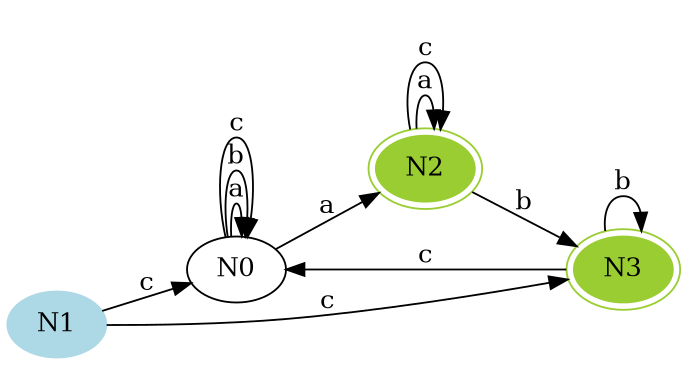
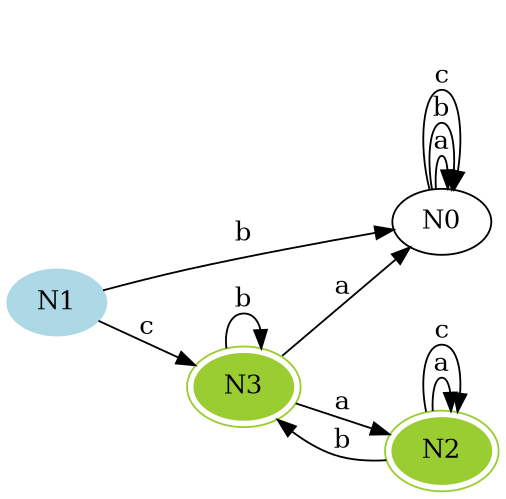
(319, 225) -> (334, 416)
(425, 256) -> (343, 287)
(147, 283) -> (244, 234)
